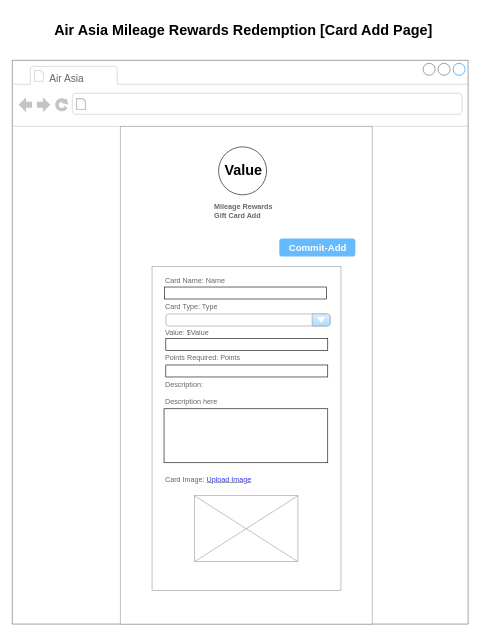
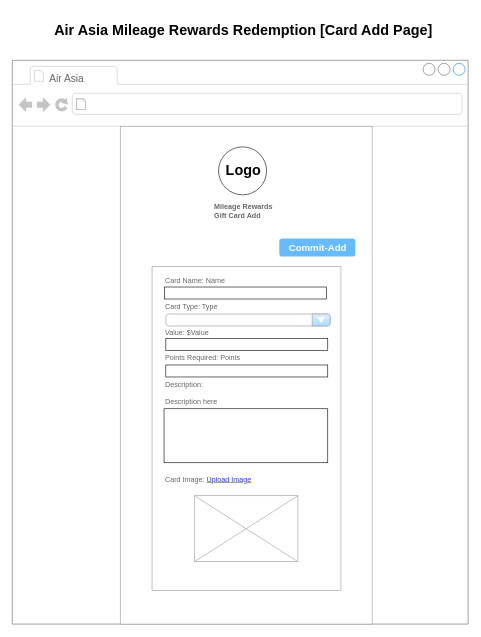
(244, 171) -> (244, 171)
